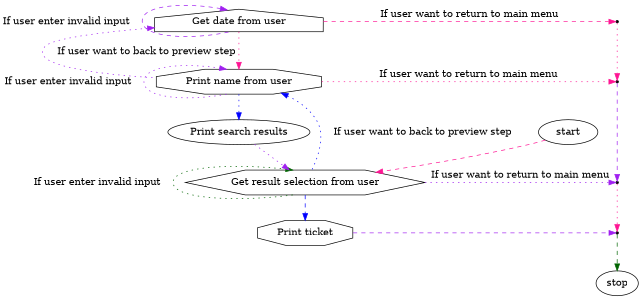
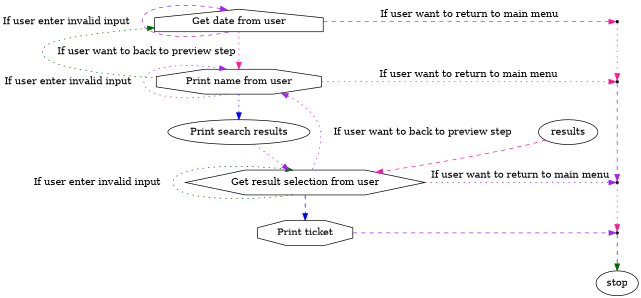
(45, 56) -> (45, 56)
(319, 126) -> (319, 126)
(568, 132) -> (568, 132)
